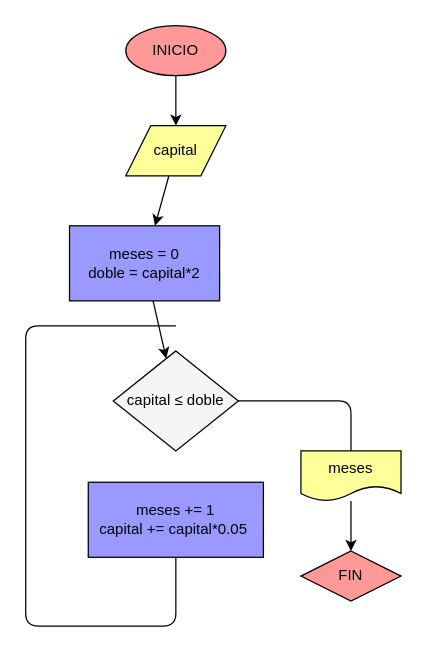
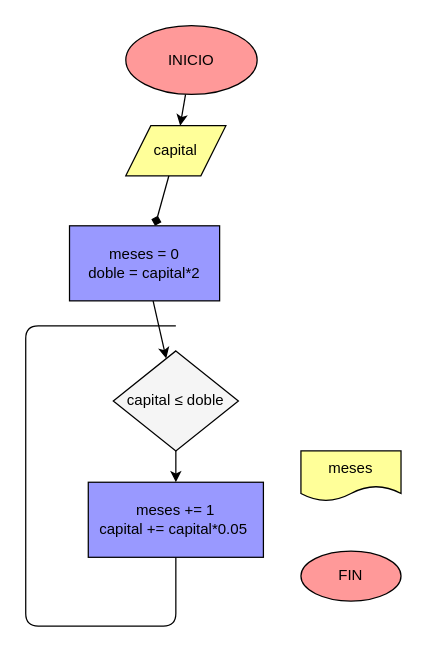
(176, 51) -> (191, 60)
(157, 216) -> (158, 215)
(313, 401) -> none
none -> (176, 462)
(351, 522) -> none
(351, 576) -> (351, 576)
